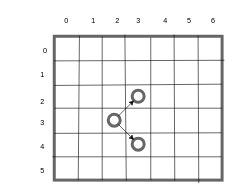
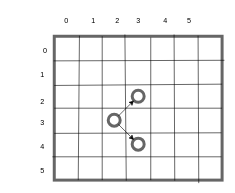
(213, 21) -> none
